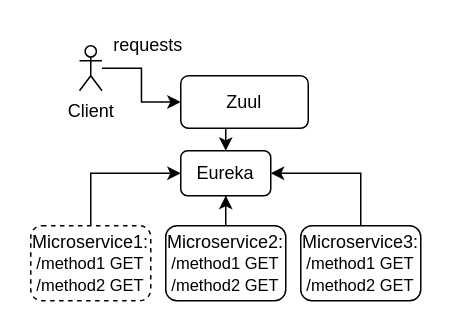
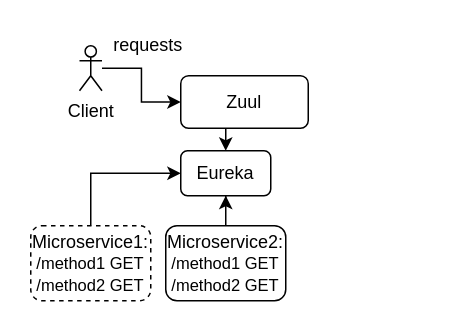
(347, 173) -> none
(361, 263) -> none
